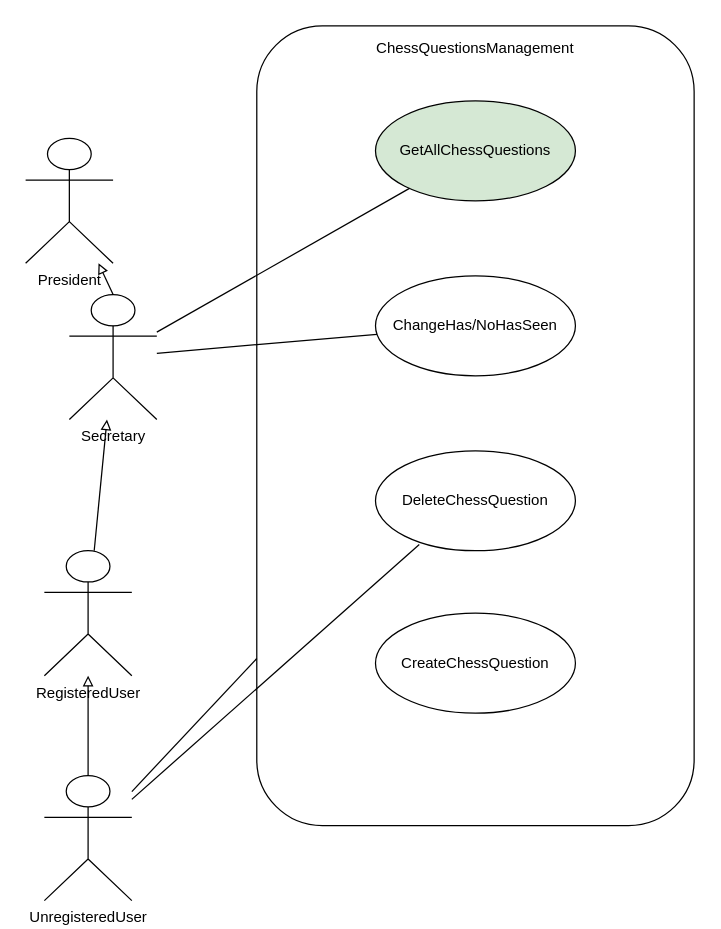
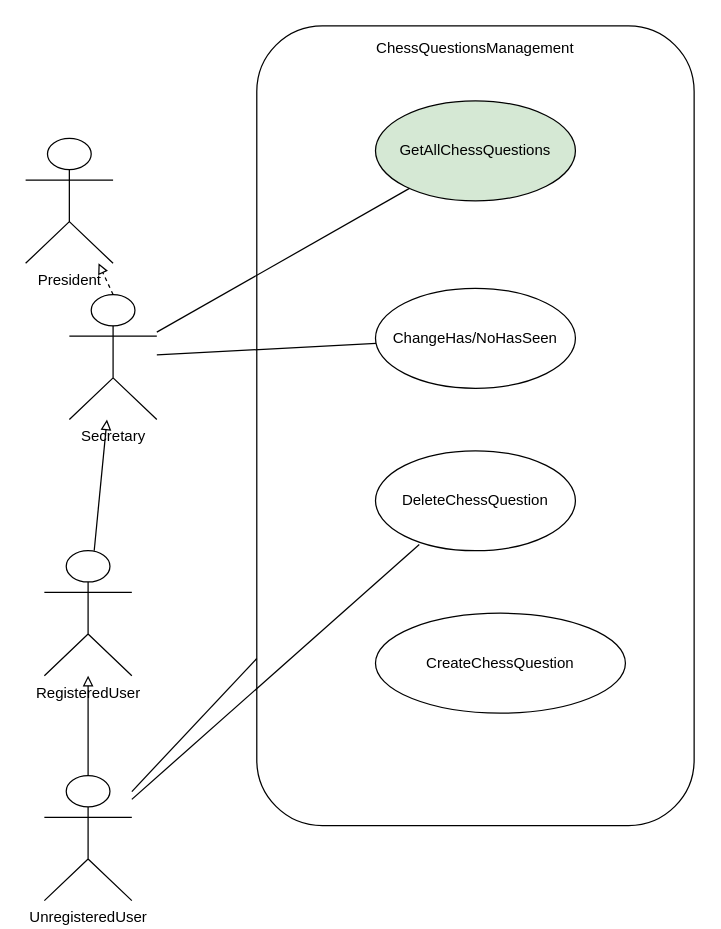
(108, 282) -> (108, 282)
(476, 326) -> (476, 338)
(476, 663) -> (501, 663)
